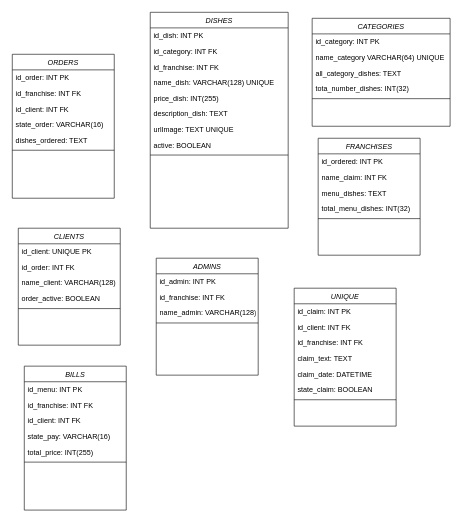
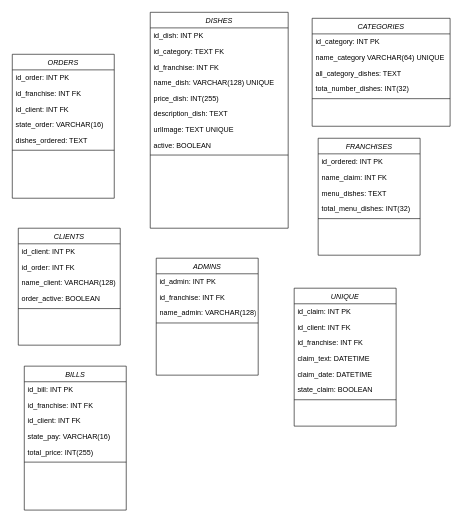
(188, 52) -> (190, 52)
(56, 252) -> (50, 252)
(326, 359) -> (334, 359)
(54, 390) -> (51, 390)
